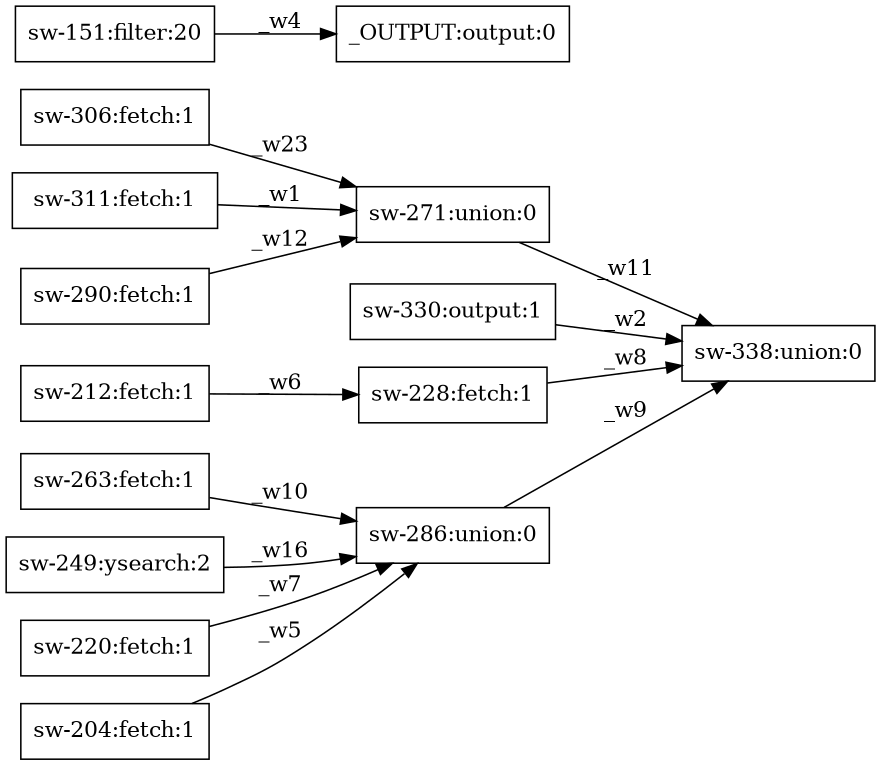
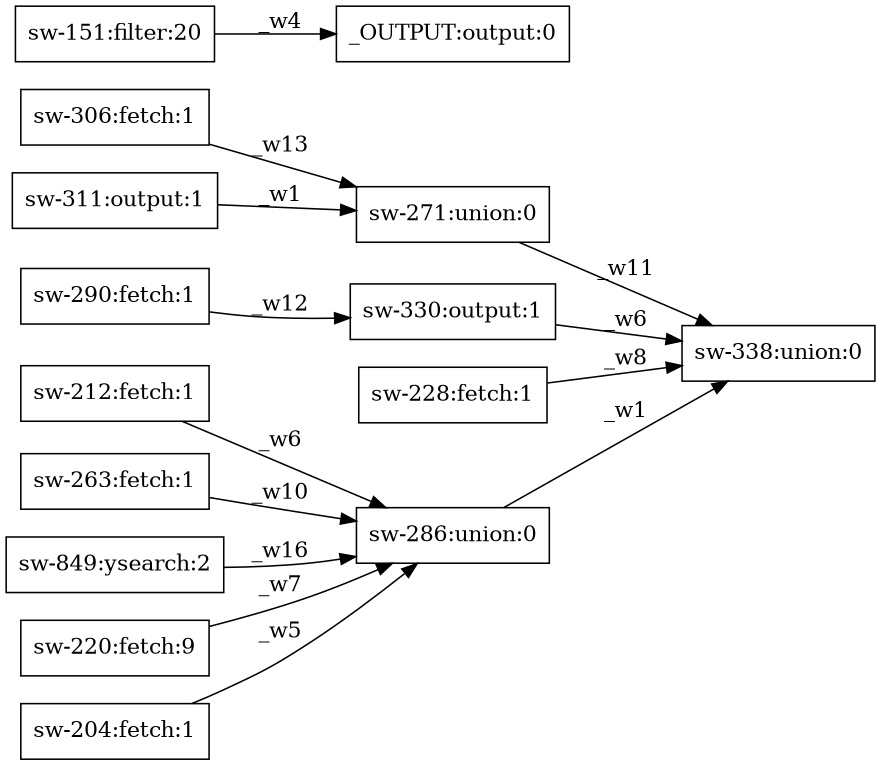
(280, 146) -> (280, 146)
(115, 201) -> (115, 201)
(275, 258) -> (272, 318)
(626, 320) -> (626, 320)
(276, 394) -> (277, 461)
(626, 411) -> (626, 411)
(115, 565) -> (115, 565)
(115, 648) -> (115, 648)
